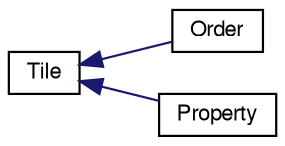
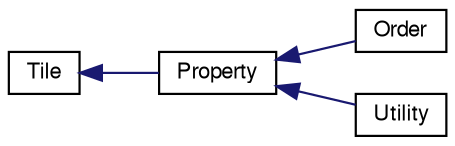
(137, 51) -> (327, 48)
none -> (401, 115)
